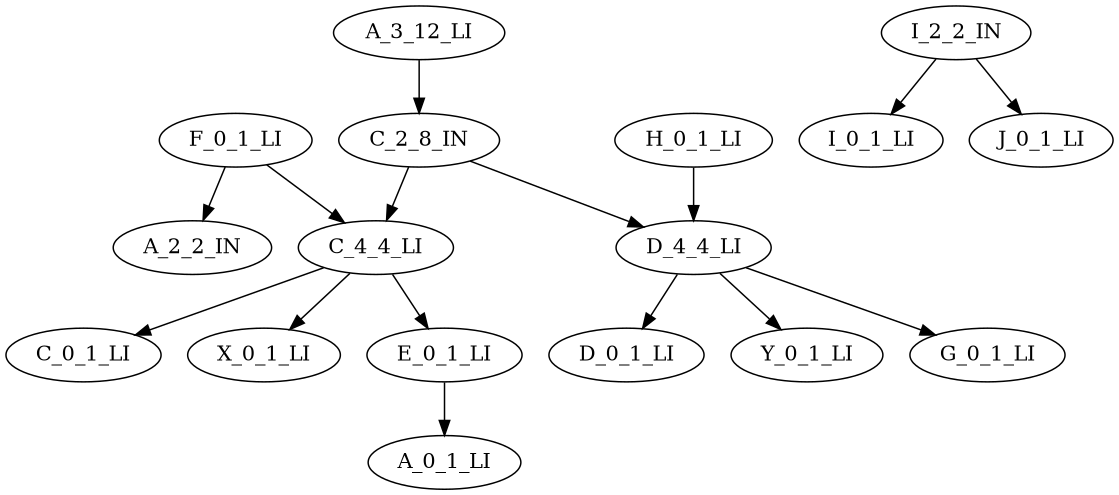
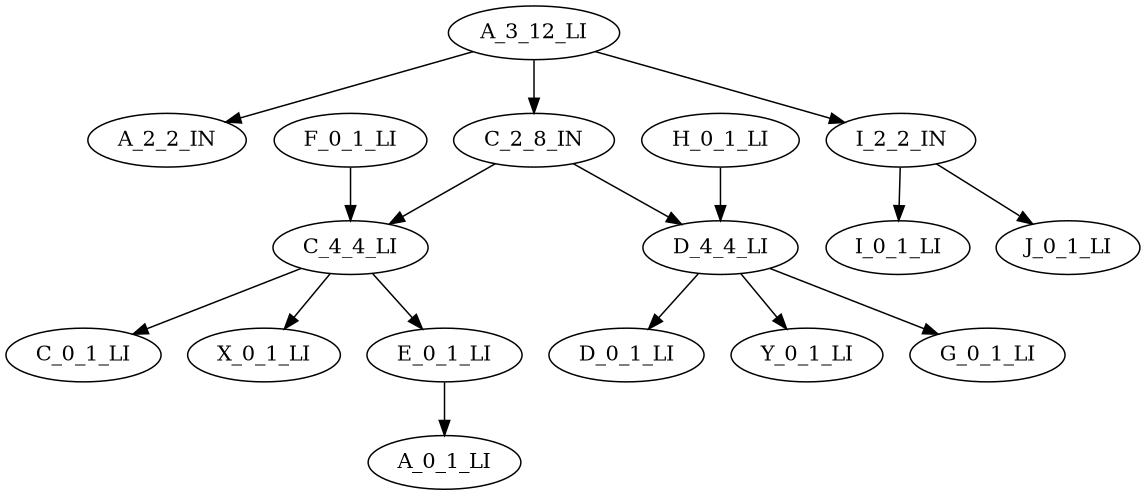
none -> (713, 85)
(217, 187) -> (357, 85)
